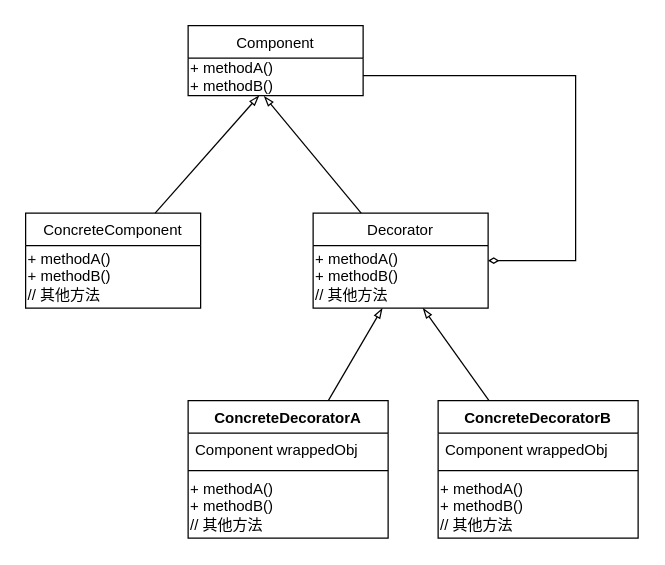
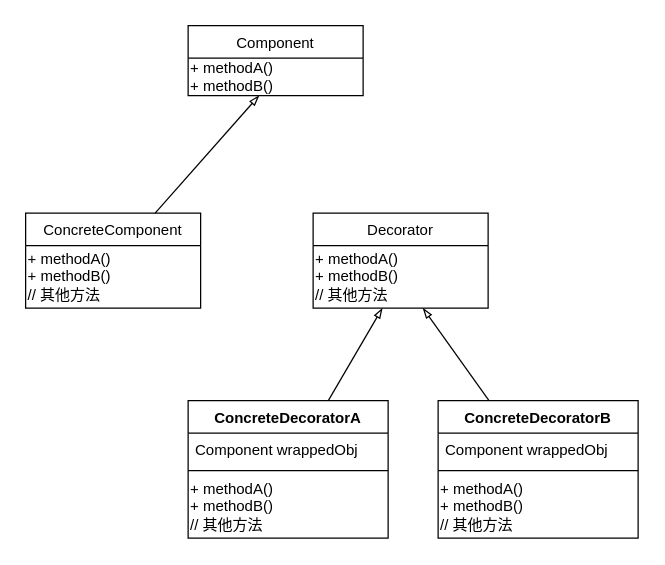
(576, 101) -> none
(315, 157) -> none
